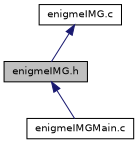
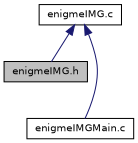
(66, 105) -> (97, 77)
